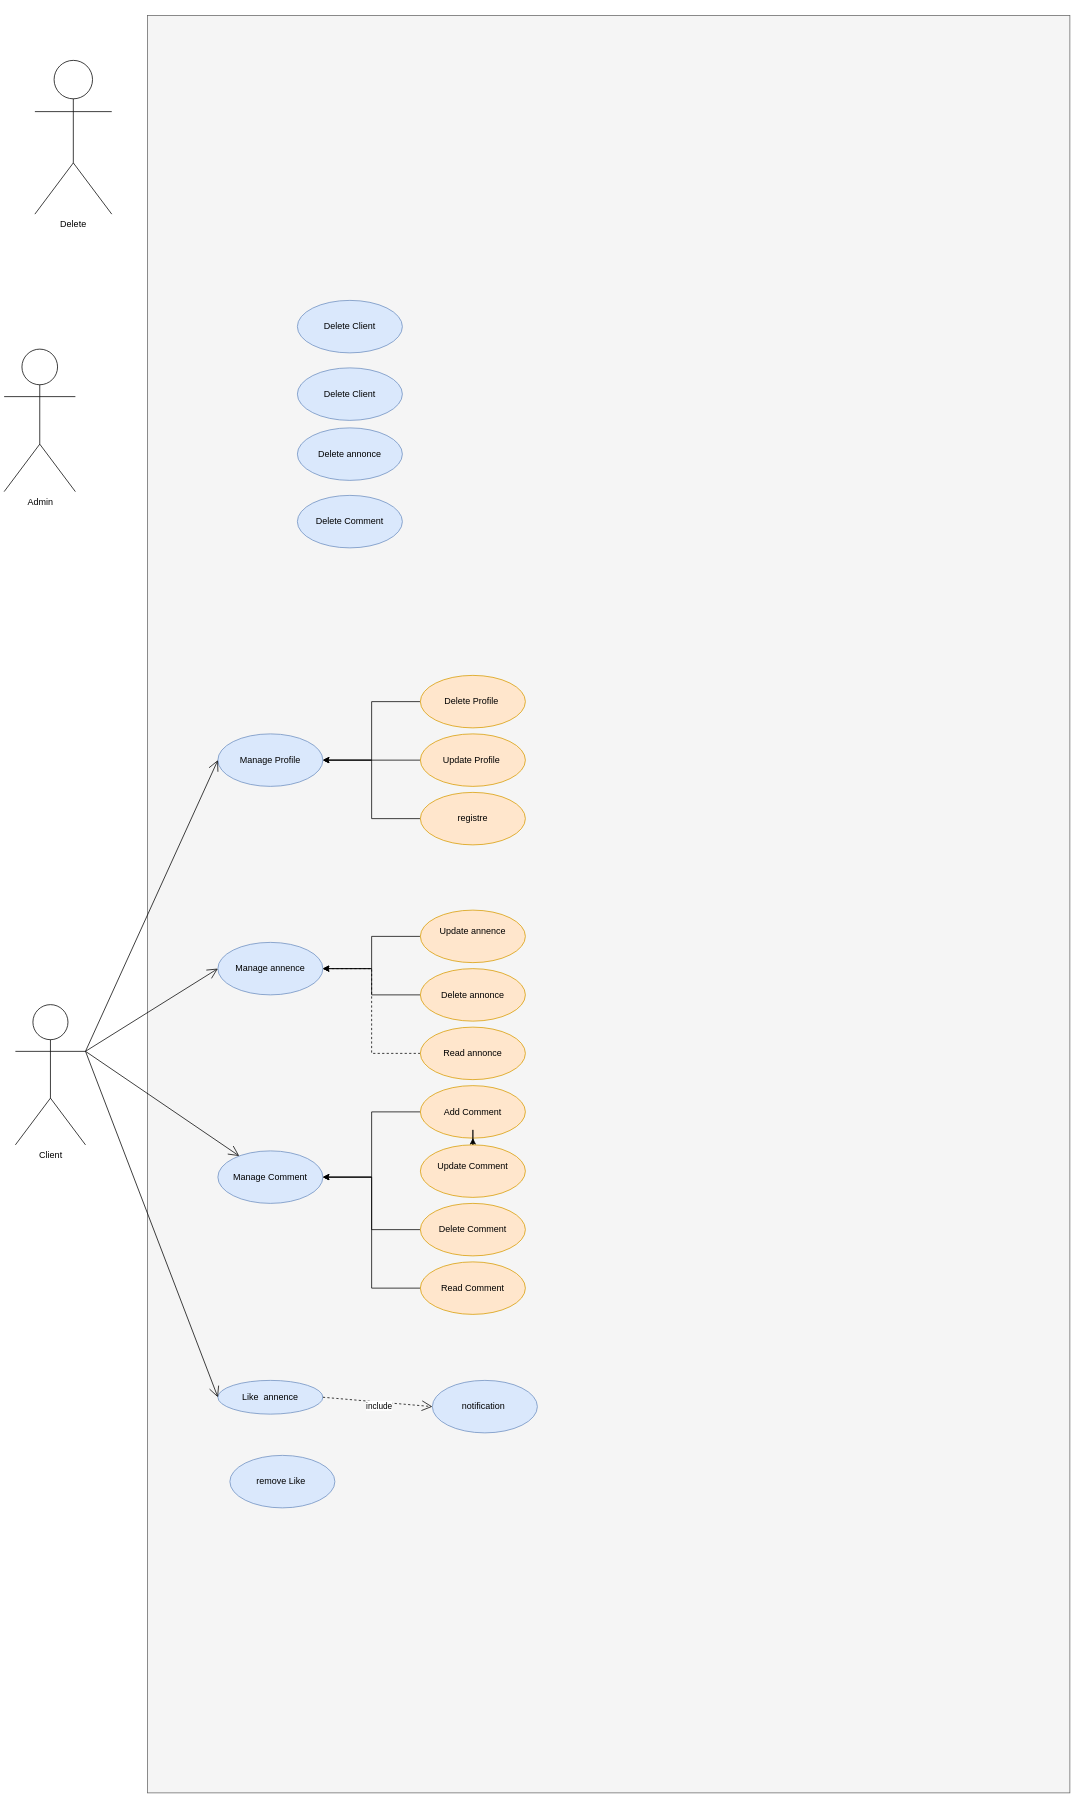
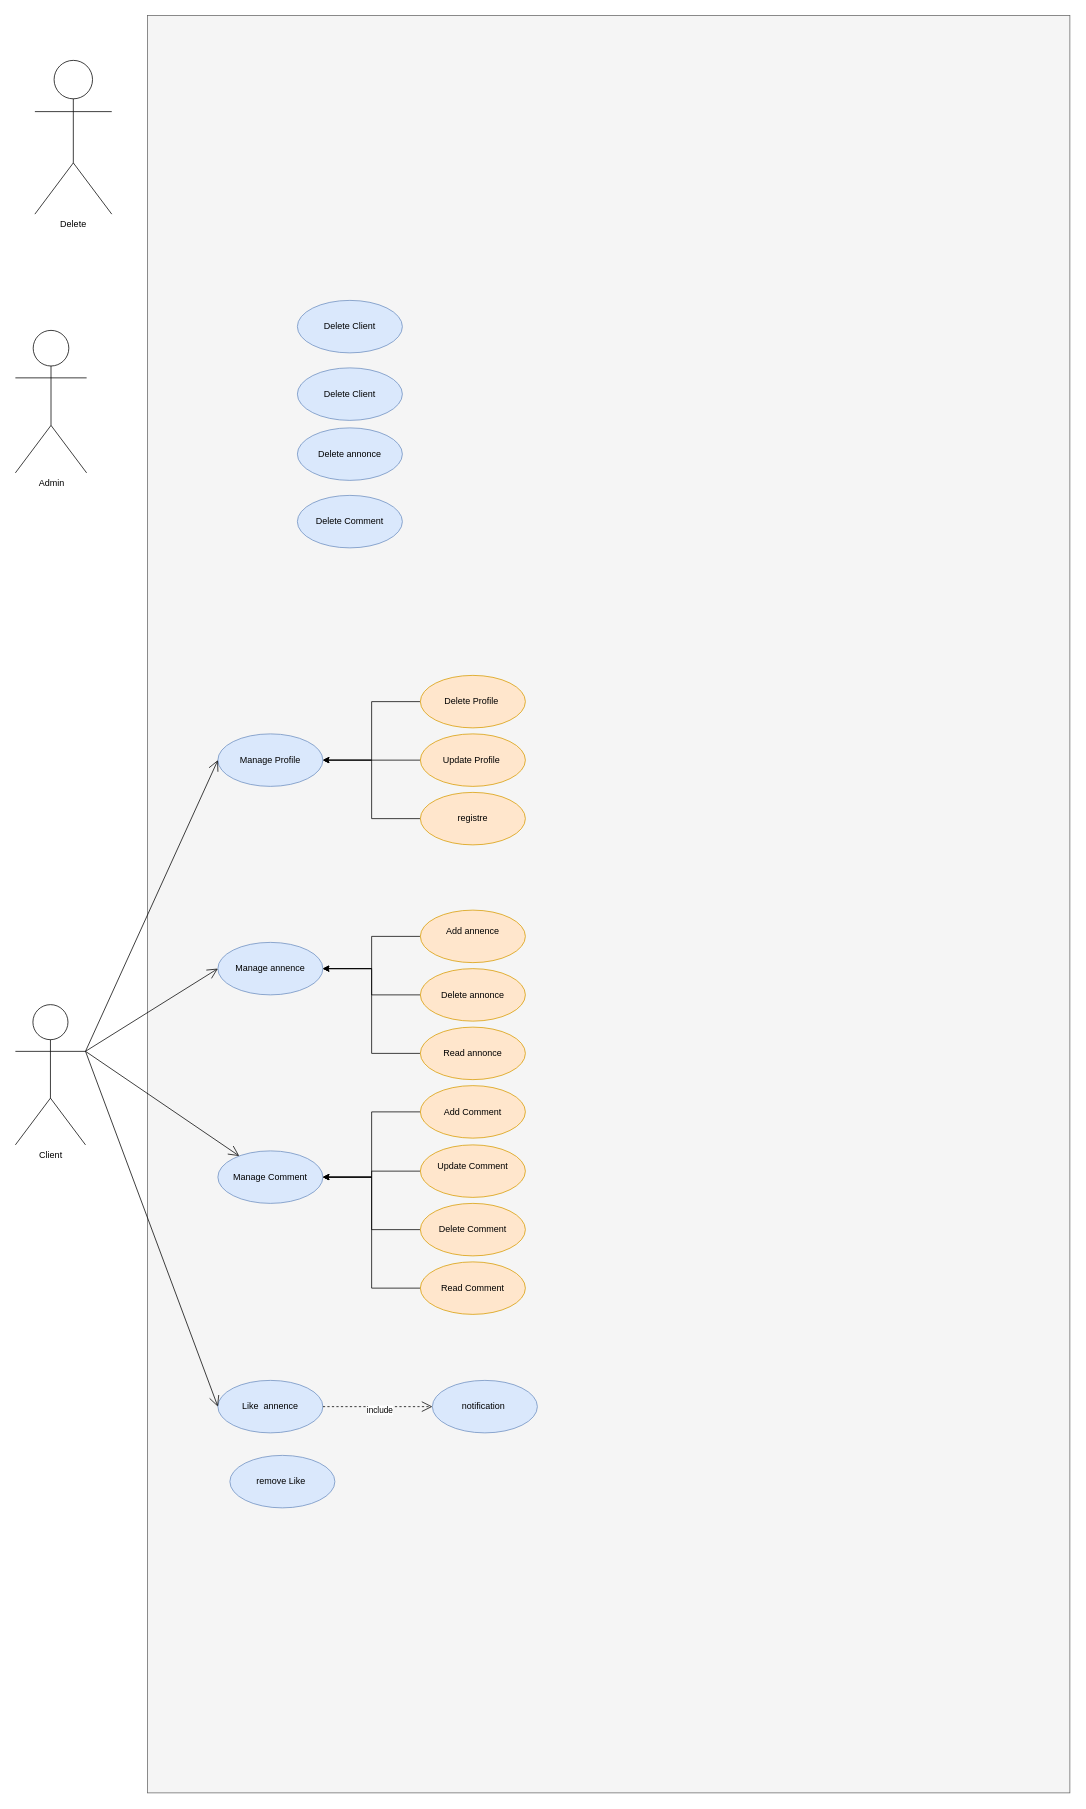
(40, 420) -> (51, 402)
(473, 936) -> (473, 936)
(372, 1048) -> (372, 1048)
(473, 1130) -> (397, 1171)
(270, 1397) -> (270, 1407)
